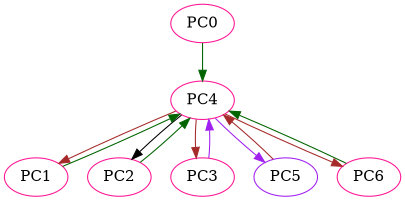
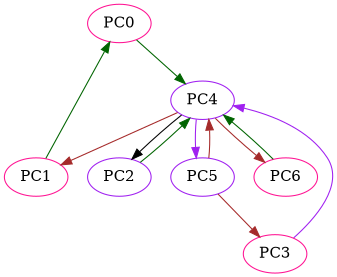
(203, 100) -> (203, 100)
(195, 133) -> (235, 212)
(117, 143) -> (75, 105)
(119, 177) -> (119, 177)
